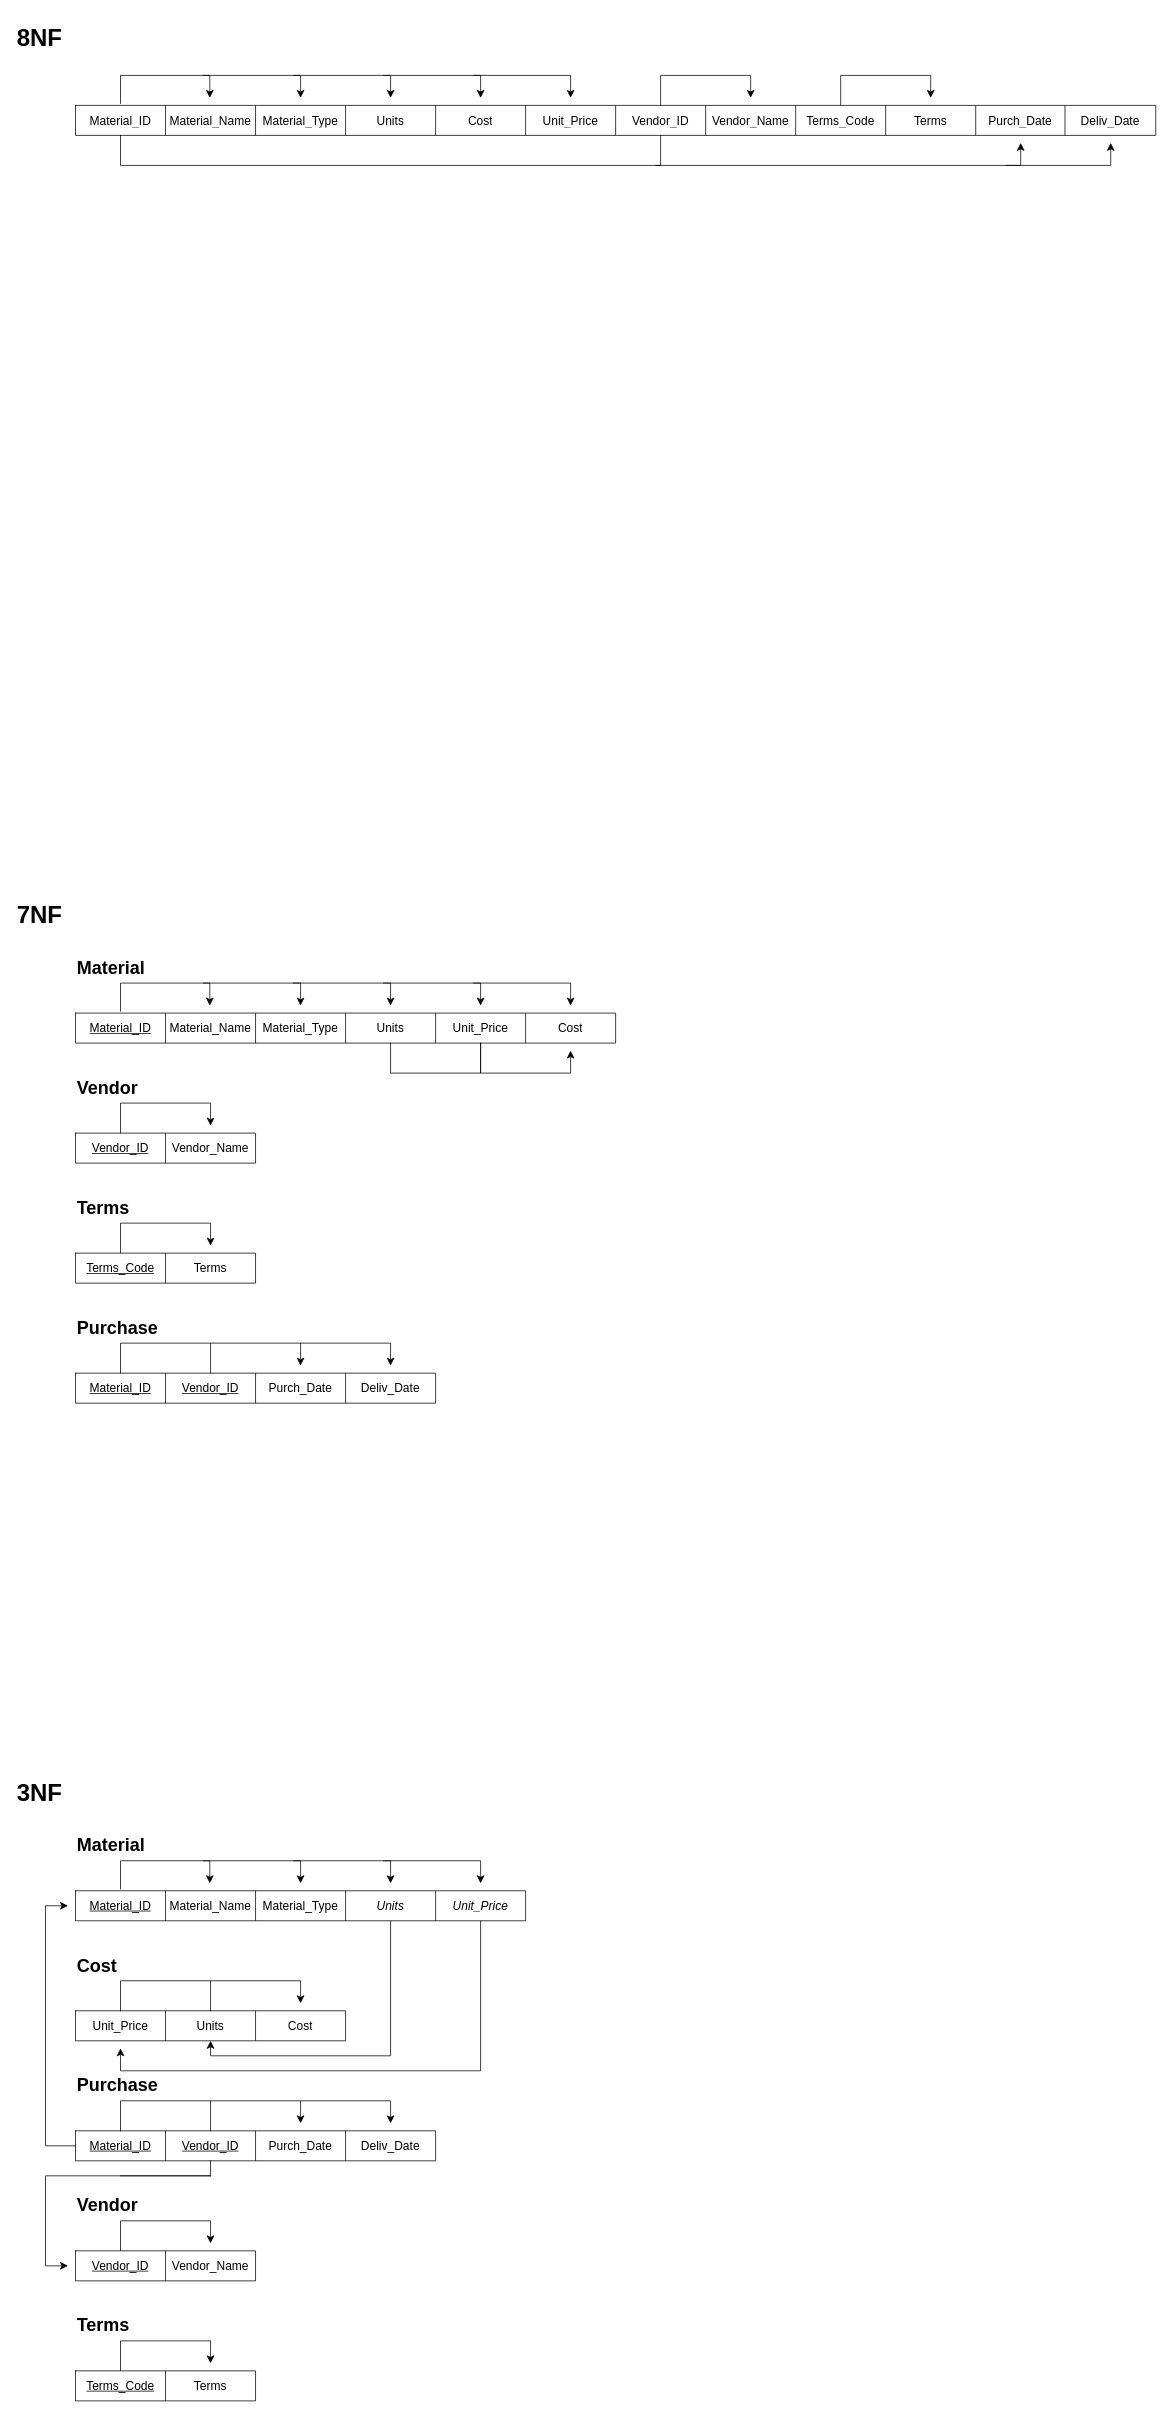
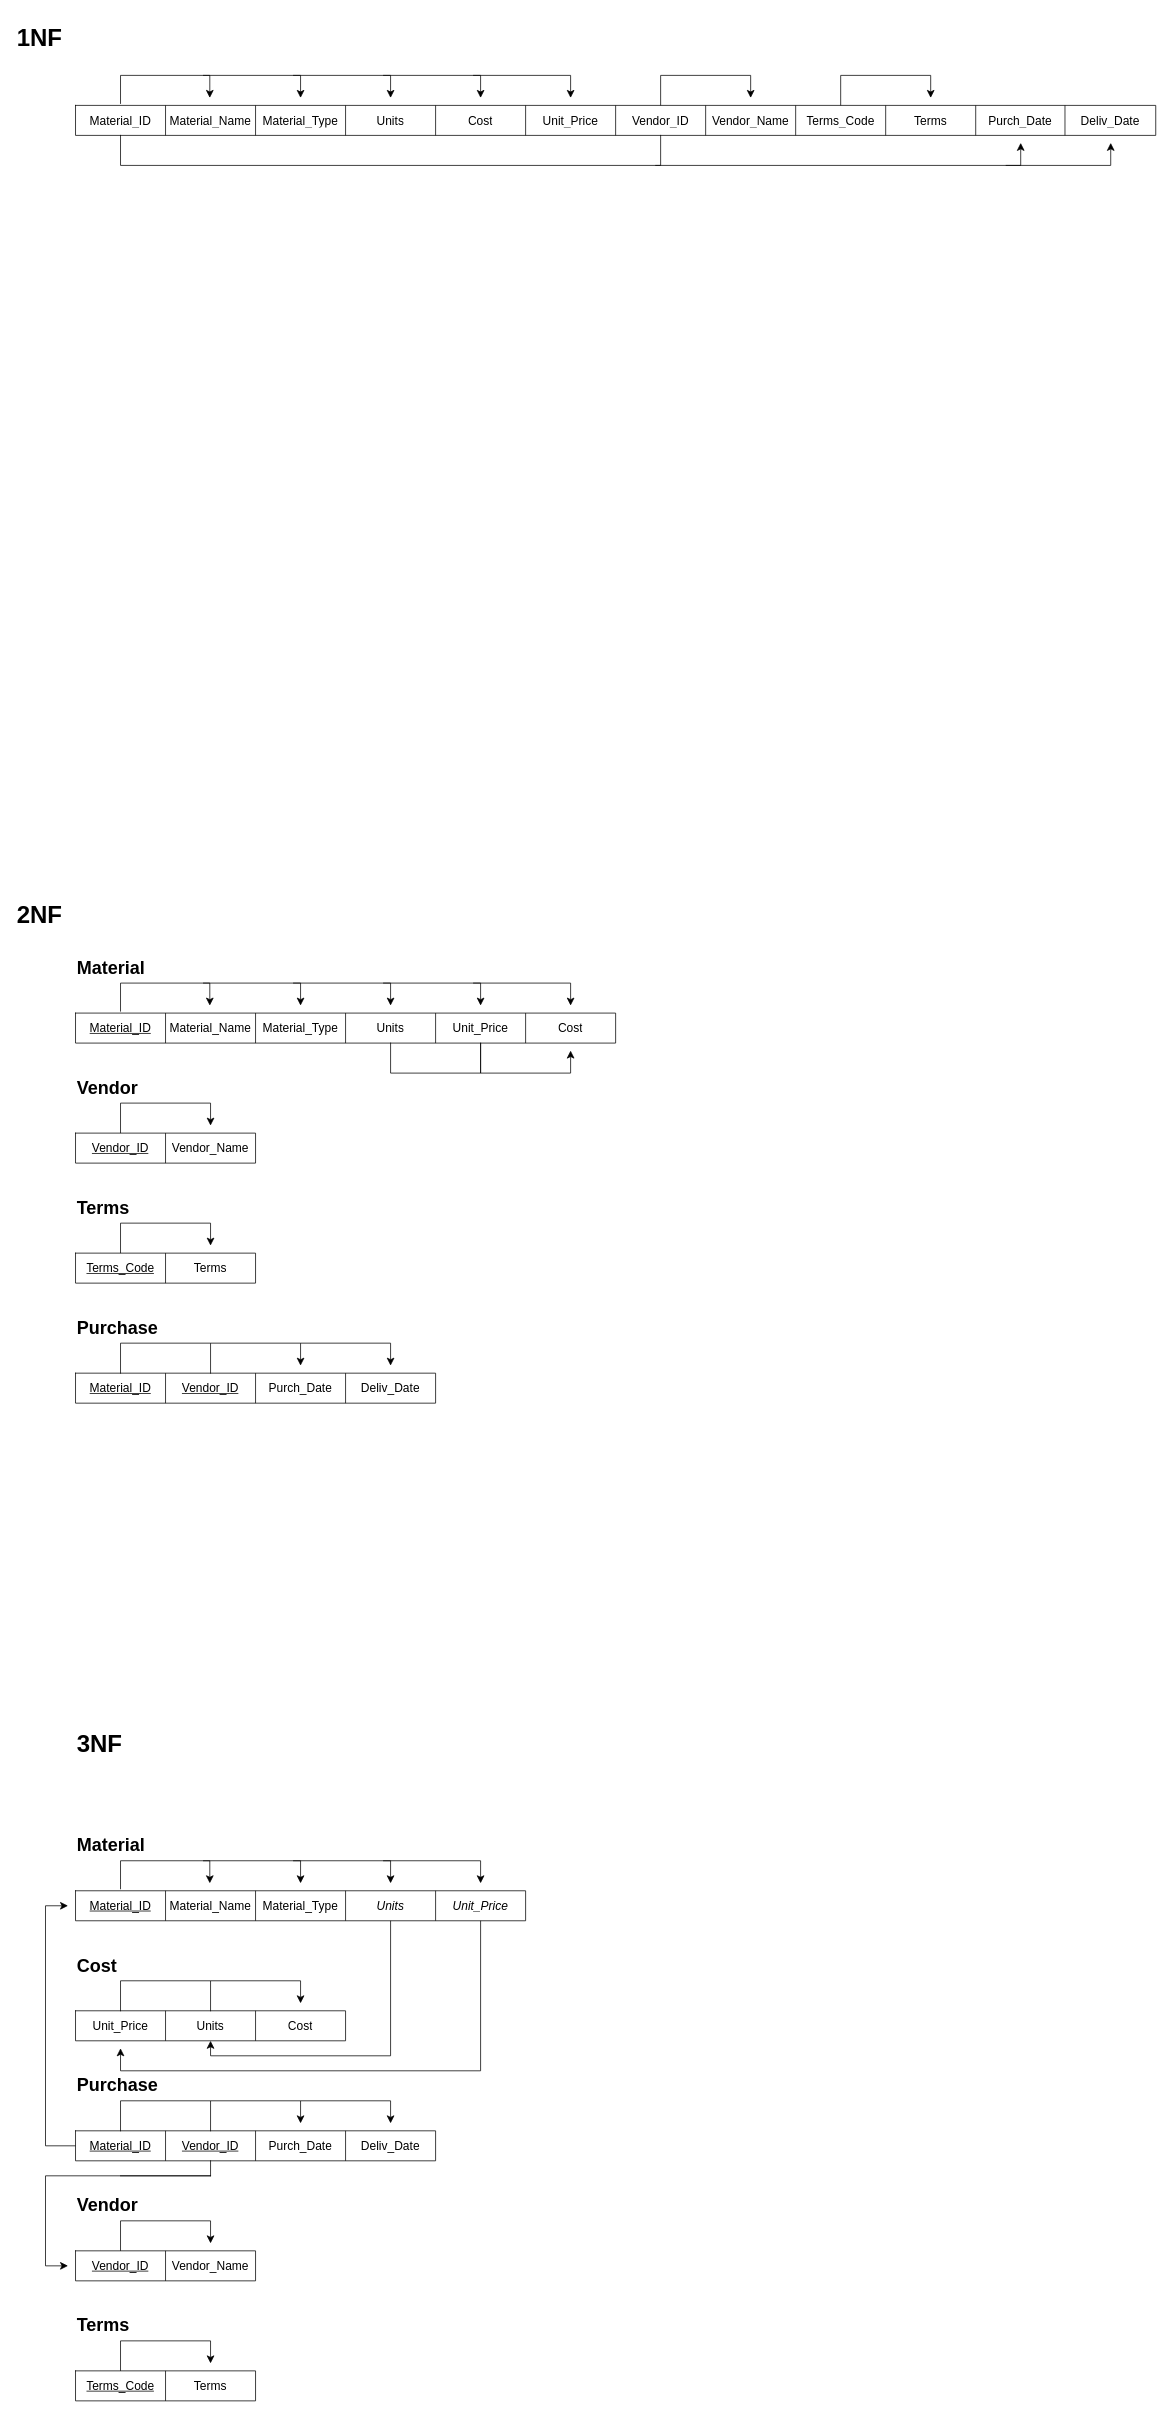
(37, 38) -> (37, 38)
(37, 915) -> (37, 915)
(165, 1793) -> (225, 1744)
